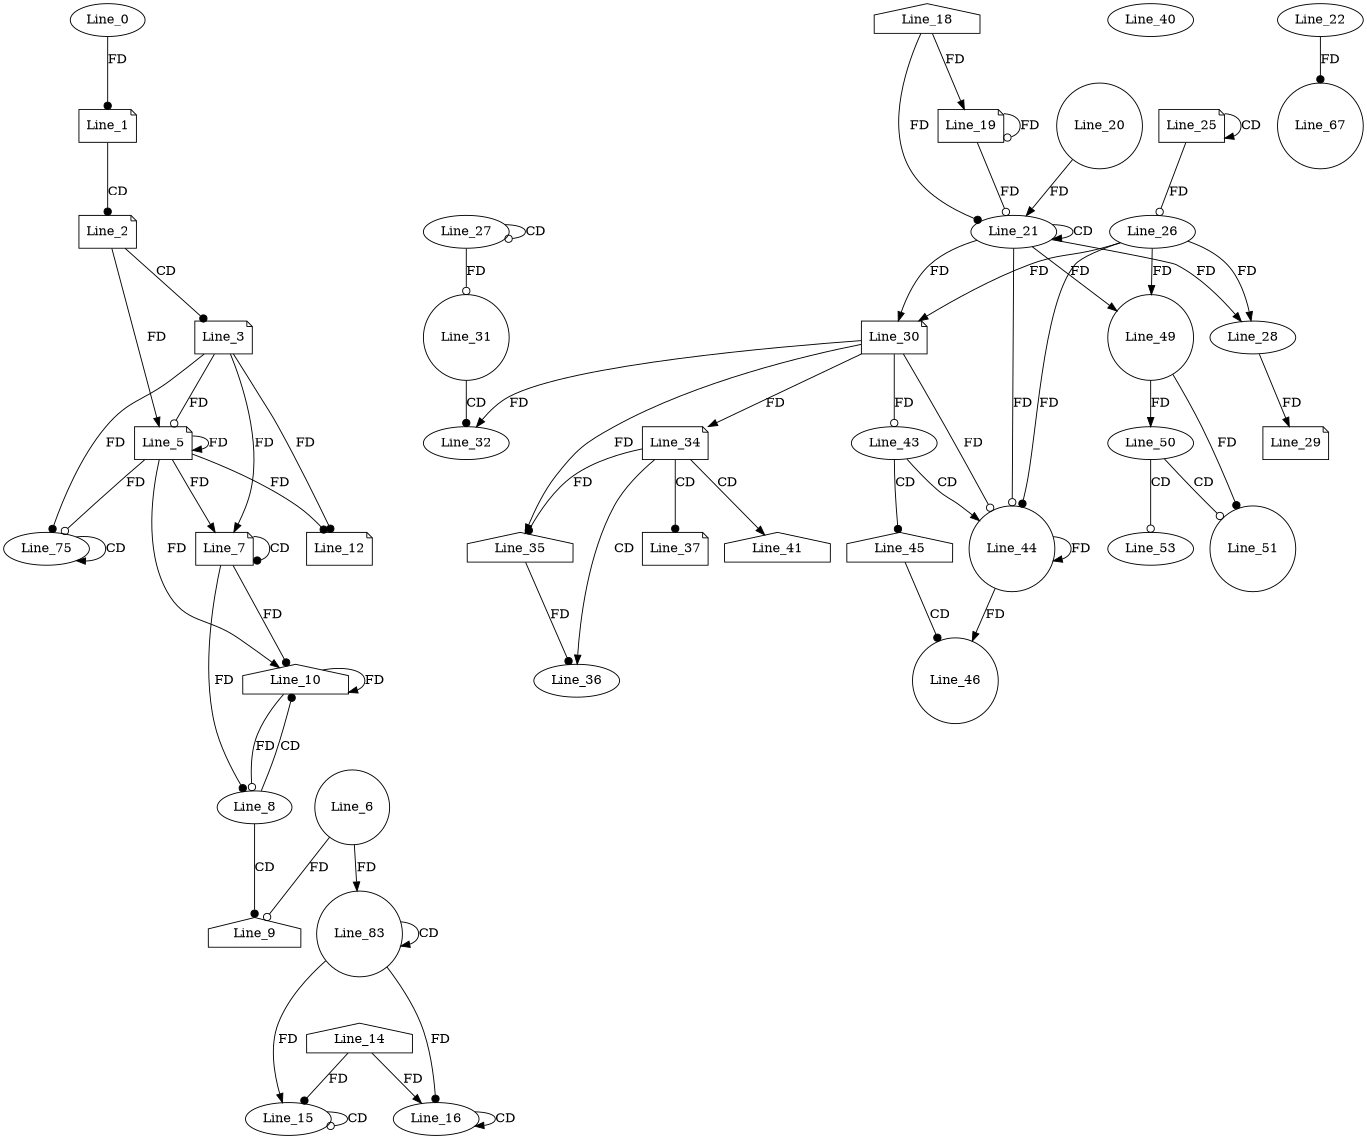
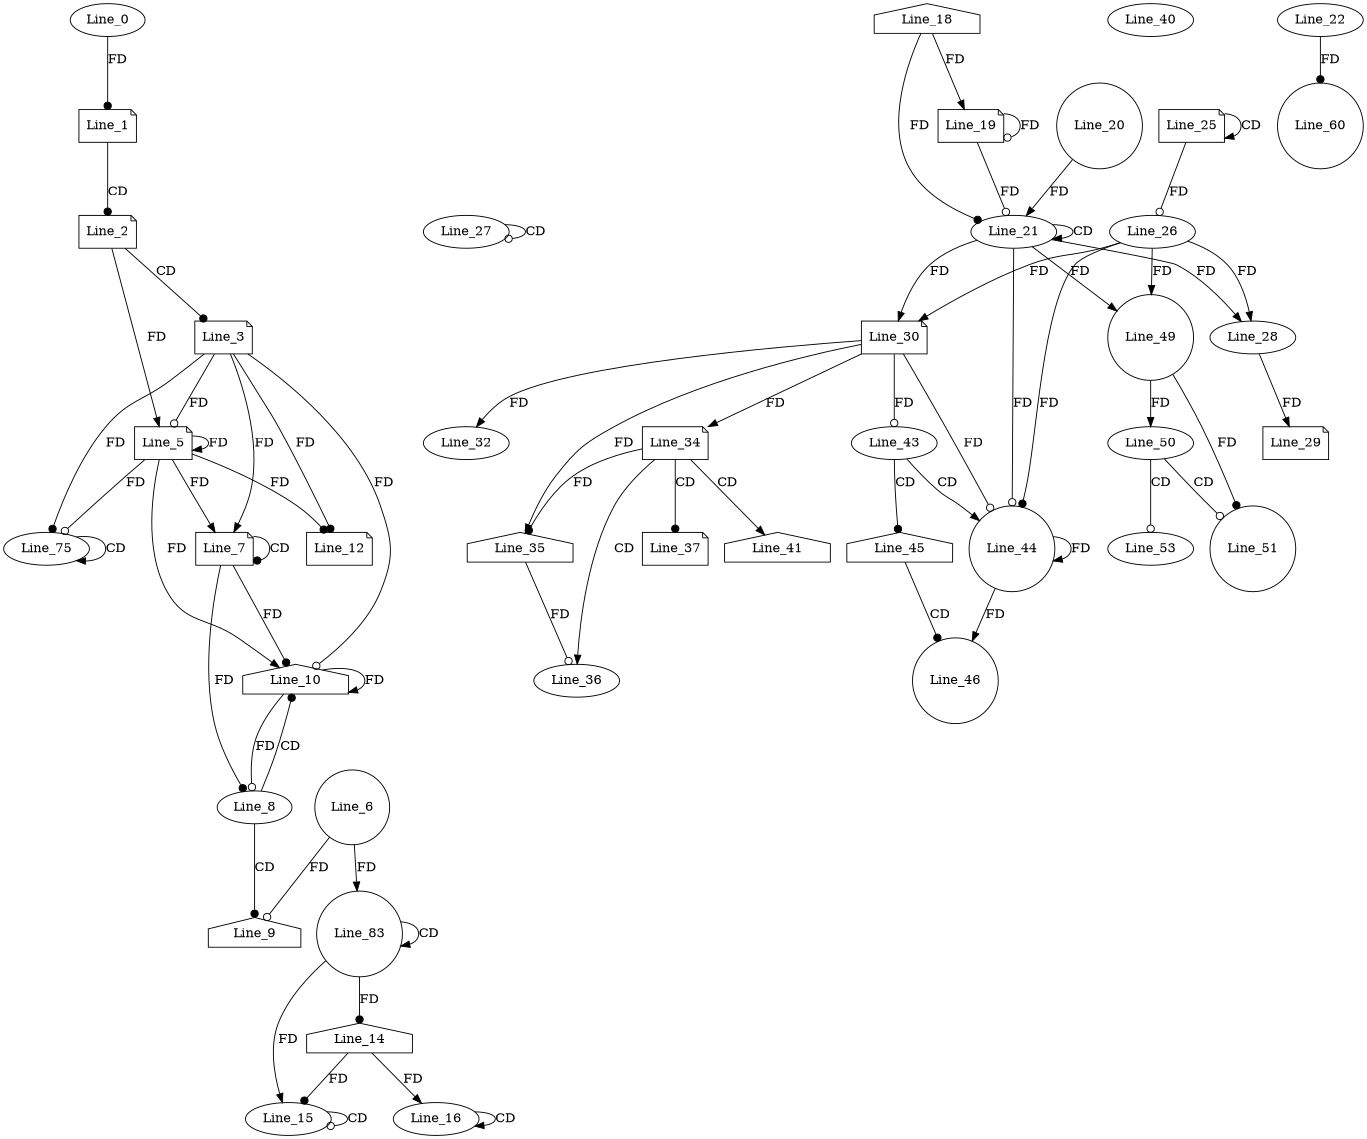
(1320, 126) -> (1320, 126)
(466, 337) -> none
none -> (376, 496)
(546, 610) -> (546, 610)
(422, 1027) -> (360, 996)
